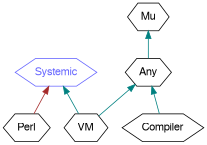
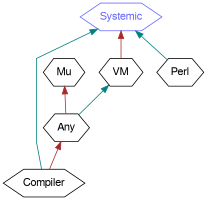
(148, 48) -> (65, 104)
none -> (36, 84)
(40, 103) -> (154, 48)
(73, 103) -> (121, 48)
(114, 103) -> (91, 103)
(157, 104) -> (54, 159)
